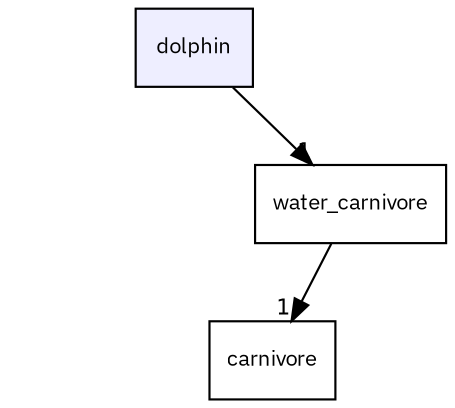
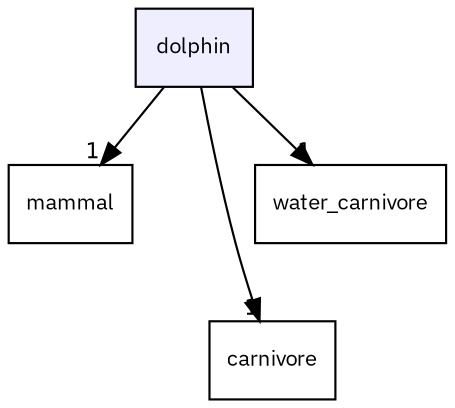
none -> (71, 204)
(317, 272) -> (224, 195)
